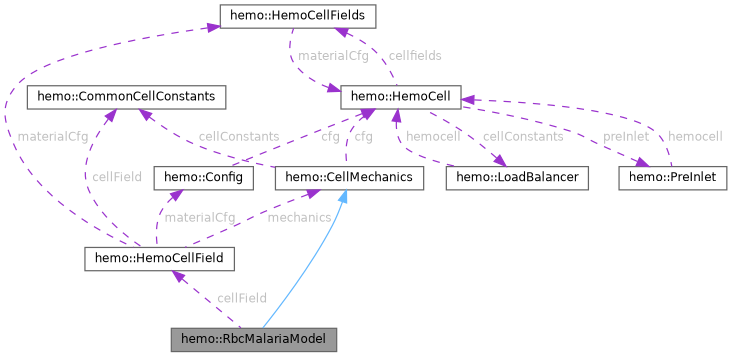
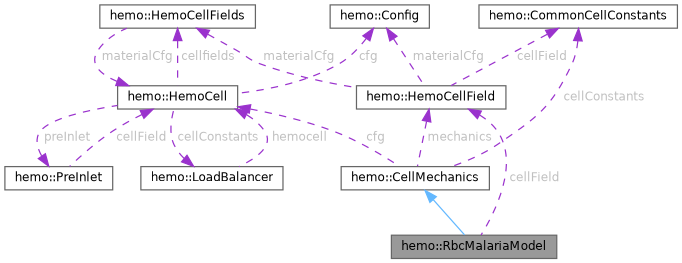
(694, 138) -> (140, 138)
(296, 140) -> (321, 73)
(246, 220) -> (422, 144)
